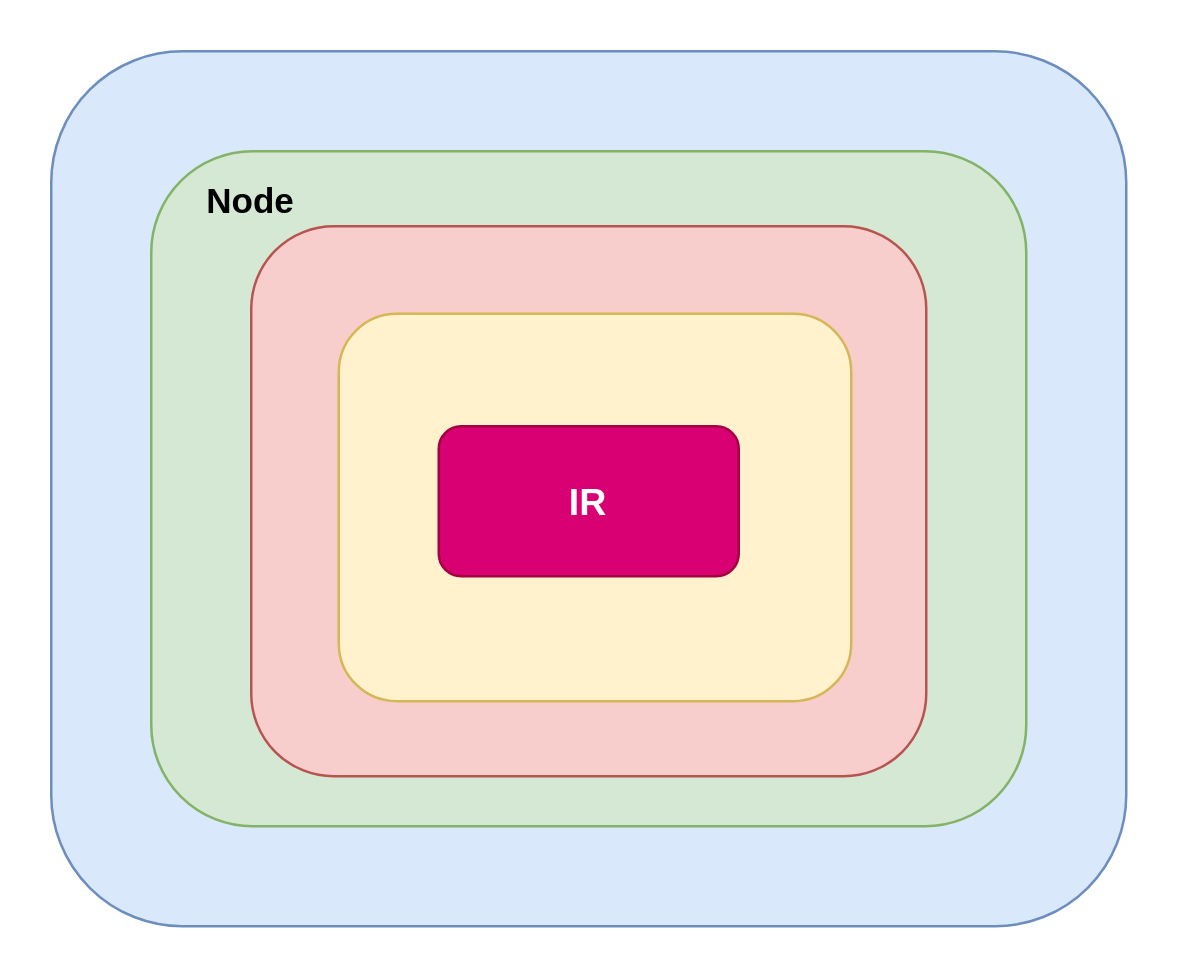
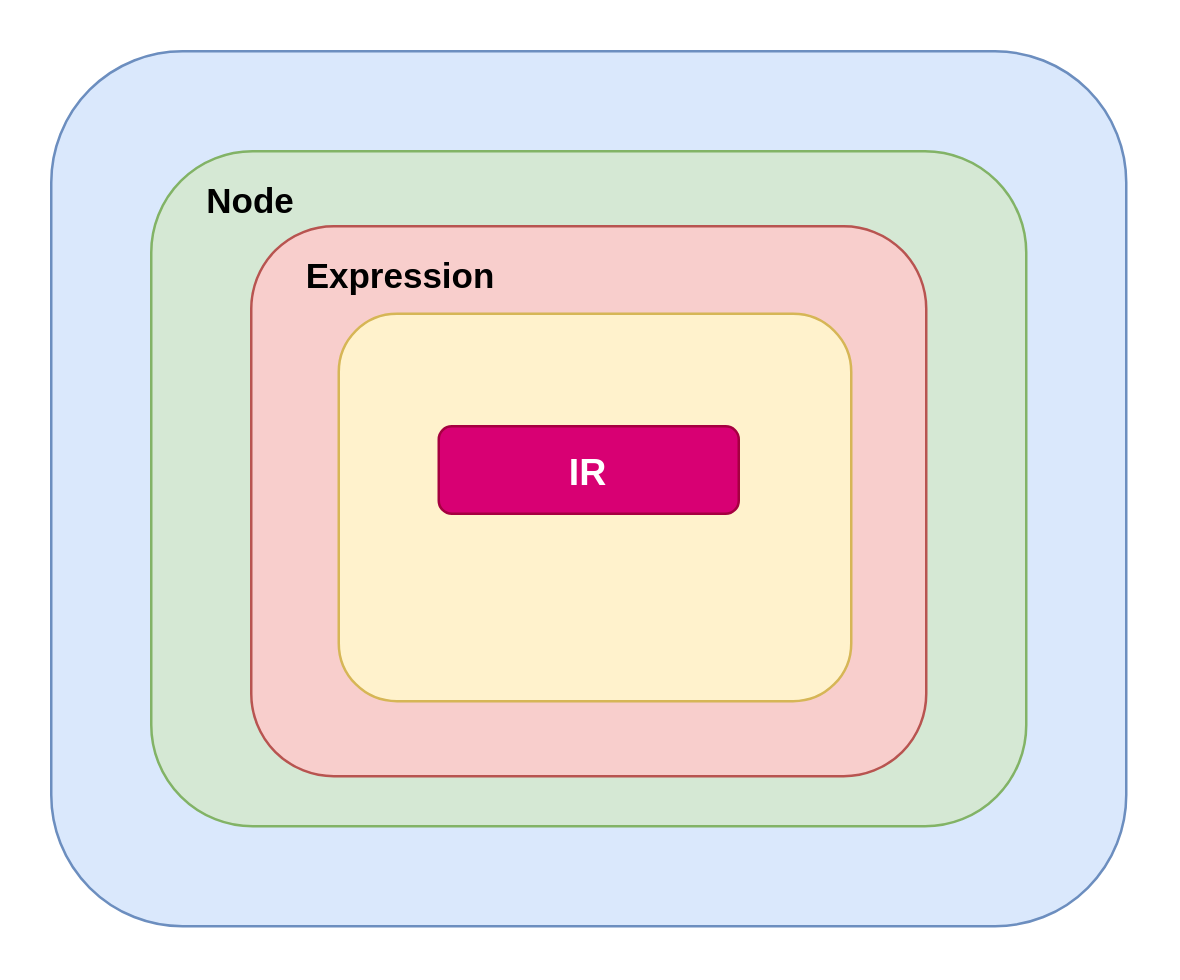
none -> (401, 276)
(589, 501) -> (589, 470)
